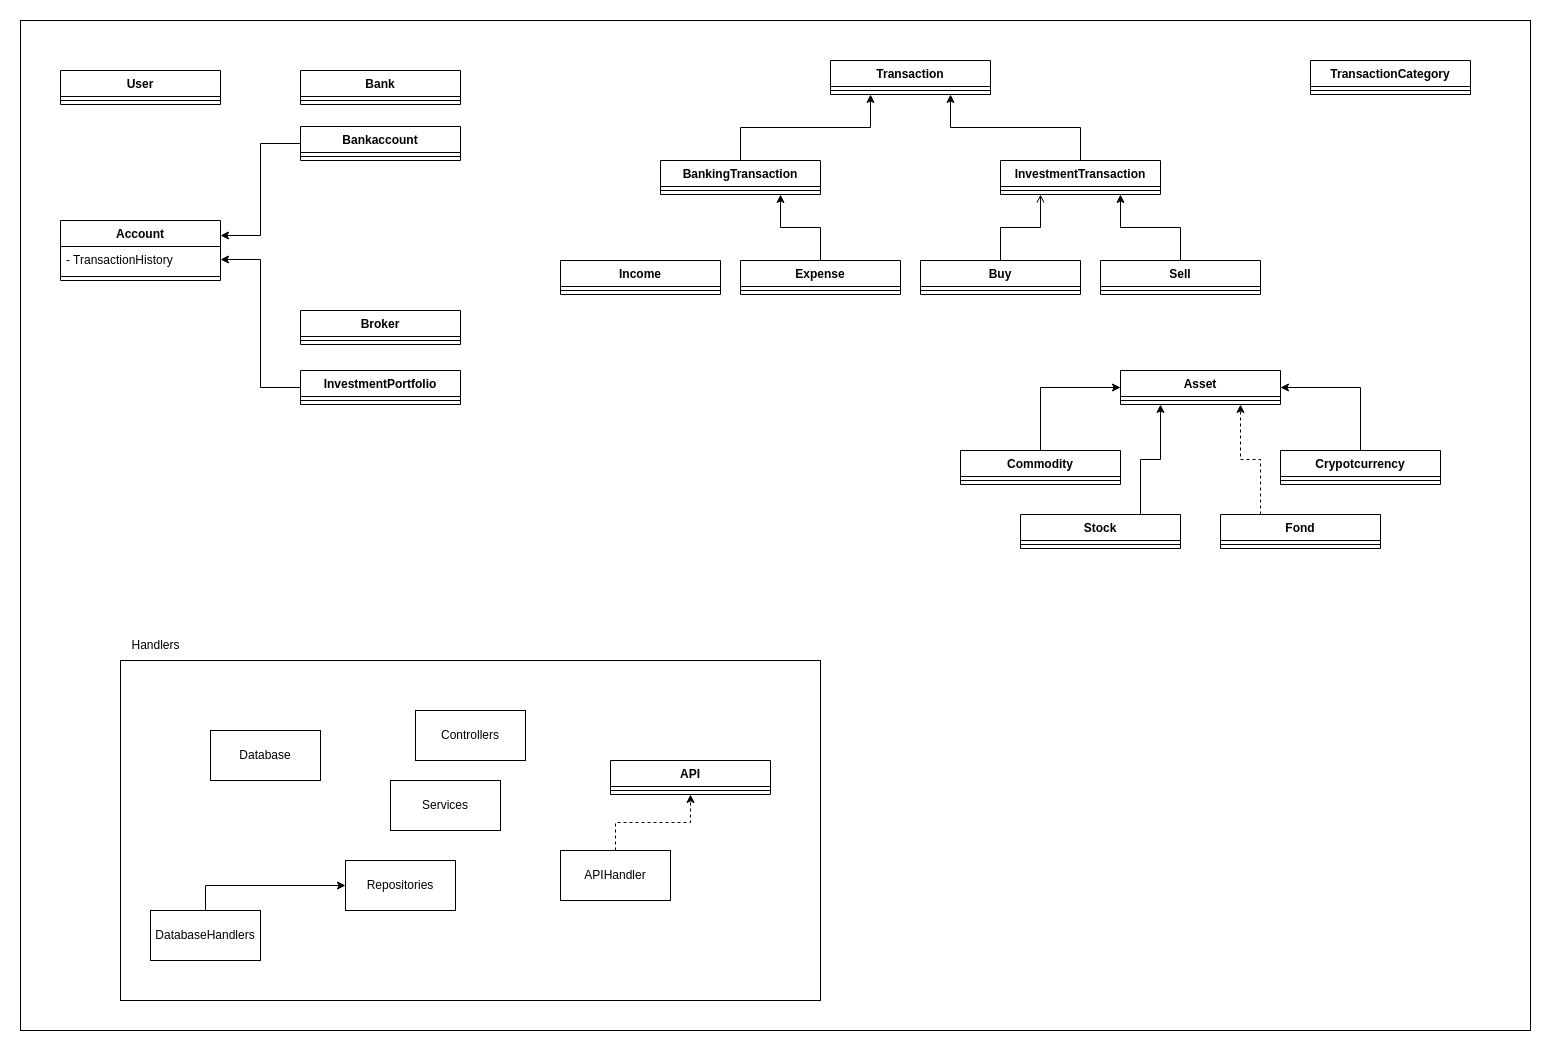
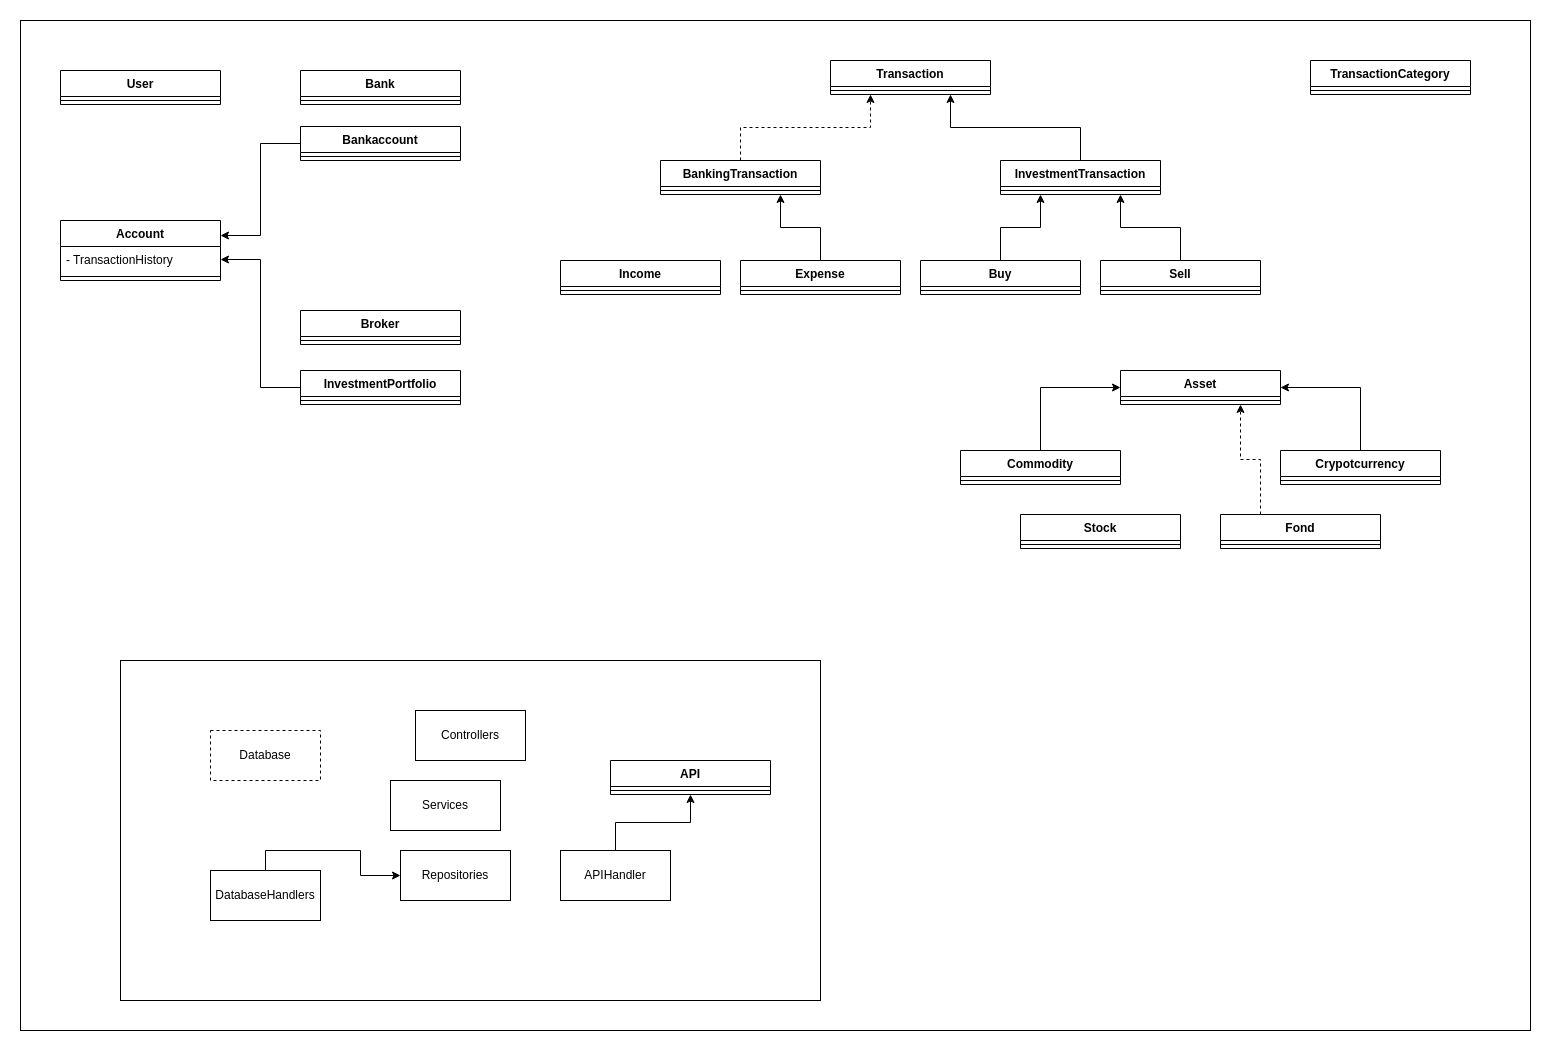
(803, 128) -> (803, 128)
(1041, 200) -> (1041, 202)
(1147, 460) -> none
(156, 646) -> none
(266, 756) -> (266, 756)
(651, 823) -> (651, 823)
(401, 886) -> (456, 876)
(206, 936) -> (266, 896)
